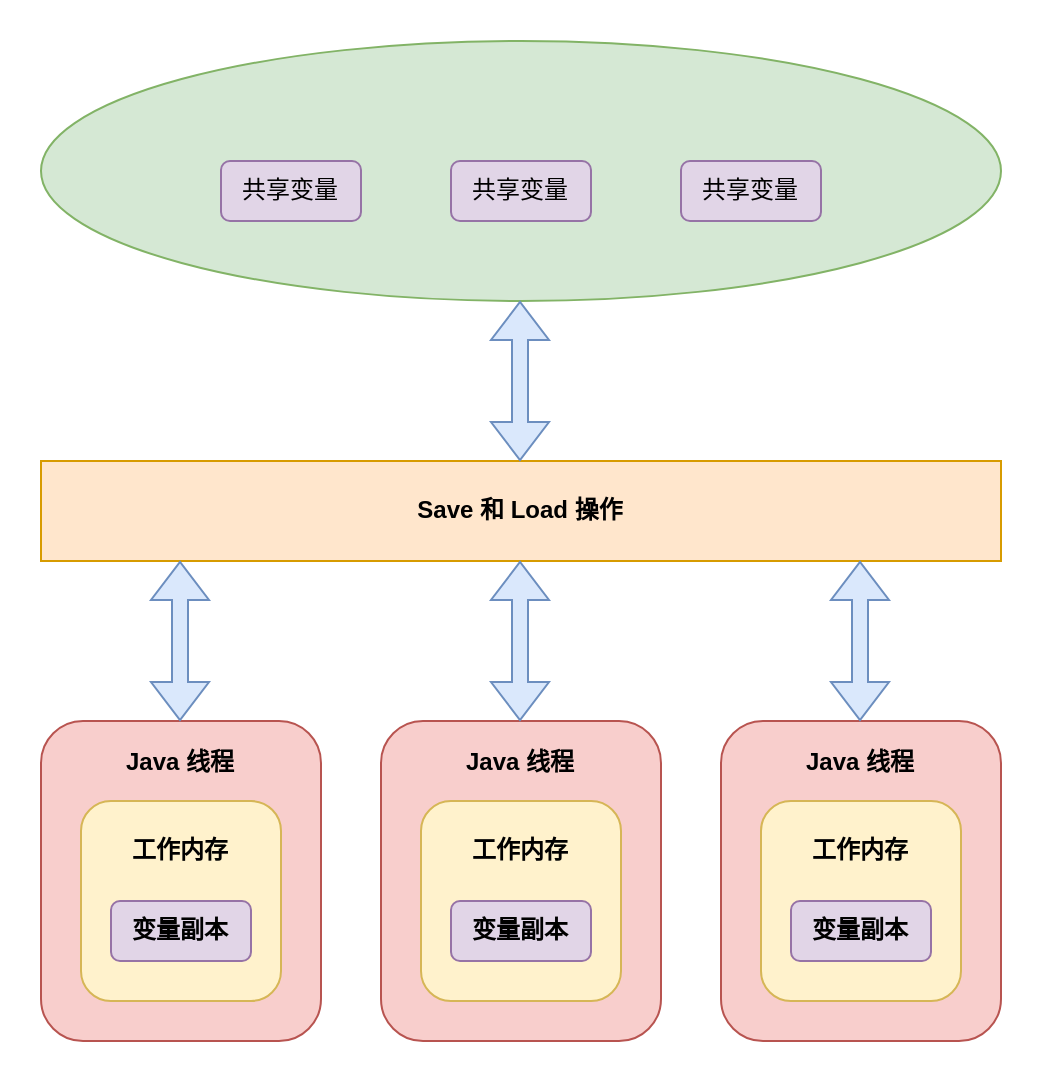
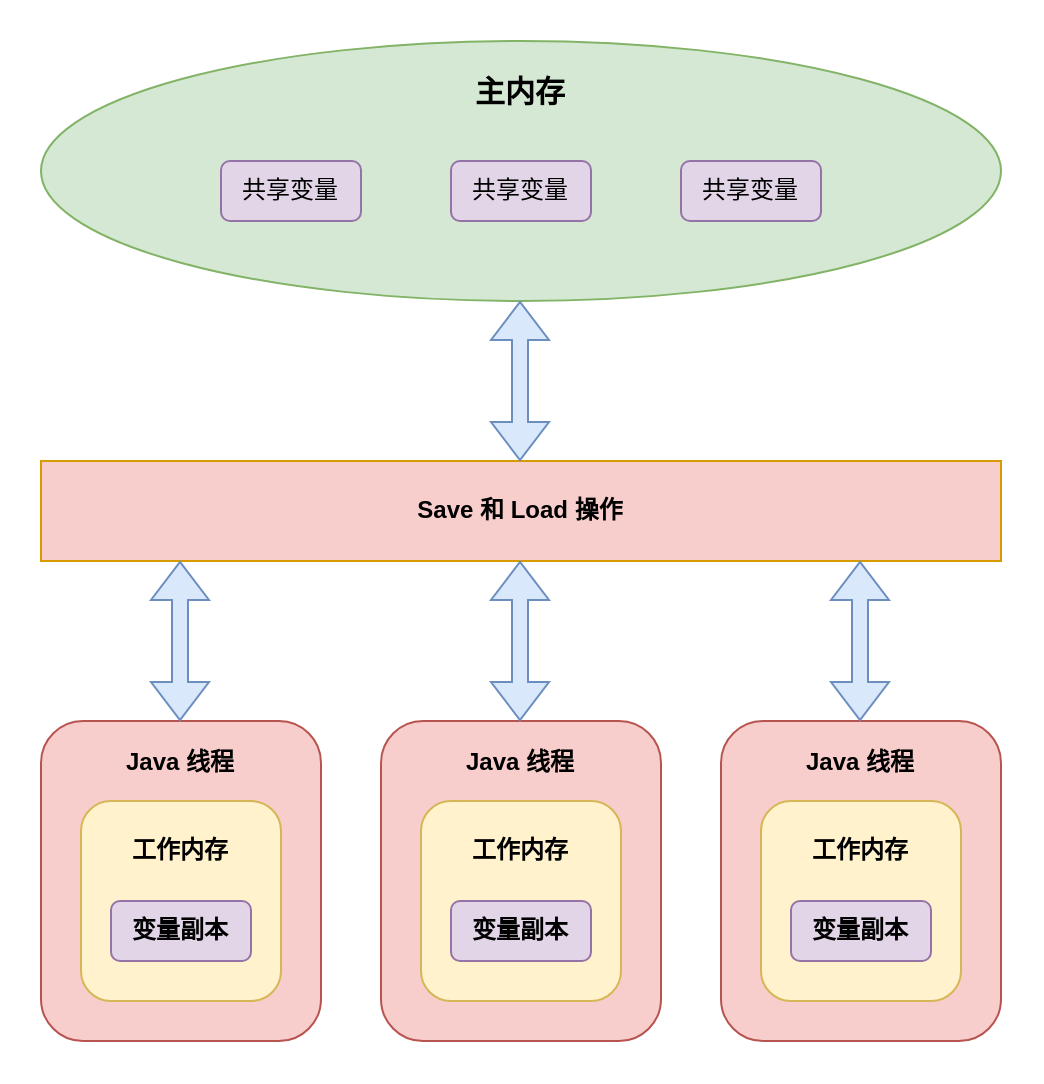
none -> (521, 91)
(521, 511) -> (521, 511)
